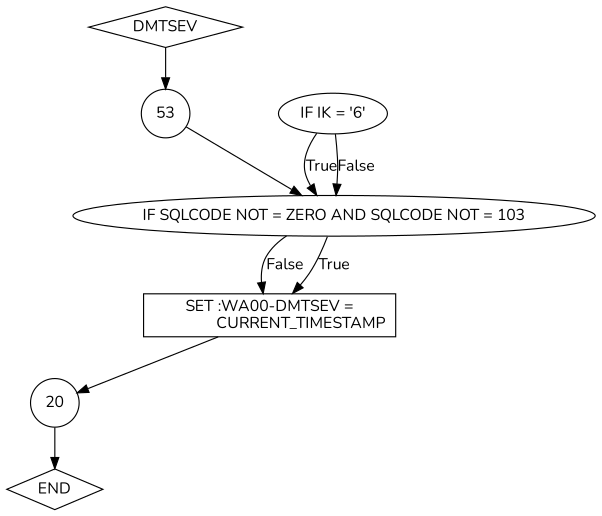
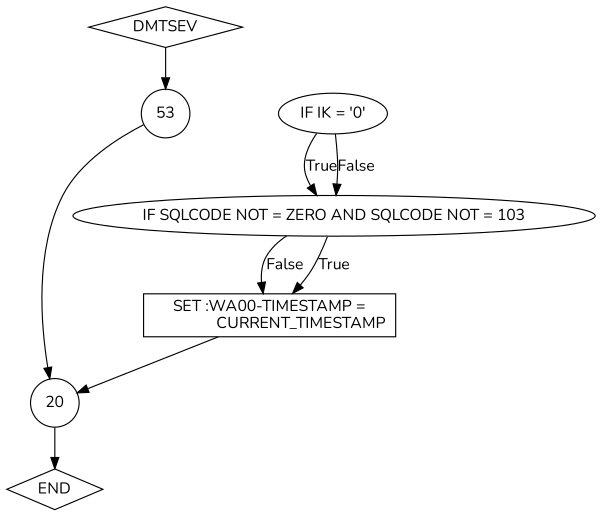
(333, 114) -> (333, 114)
(239, 158) -> (51, 226)
(270, 315) -> (270, 315)
